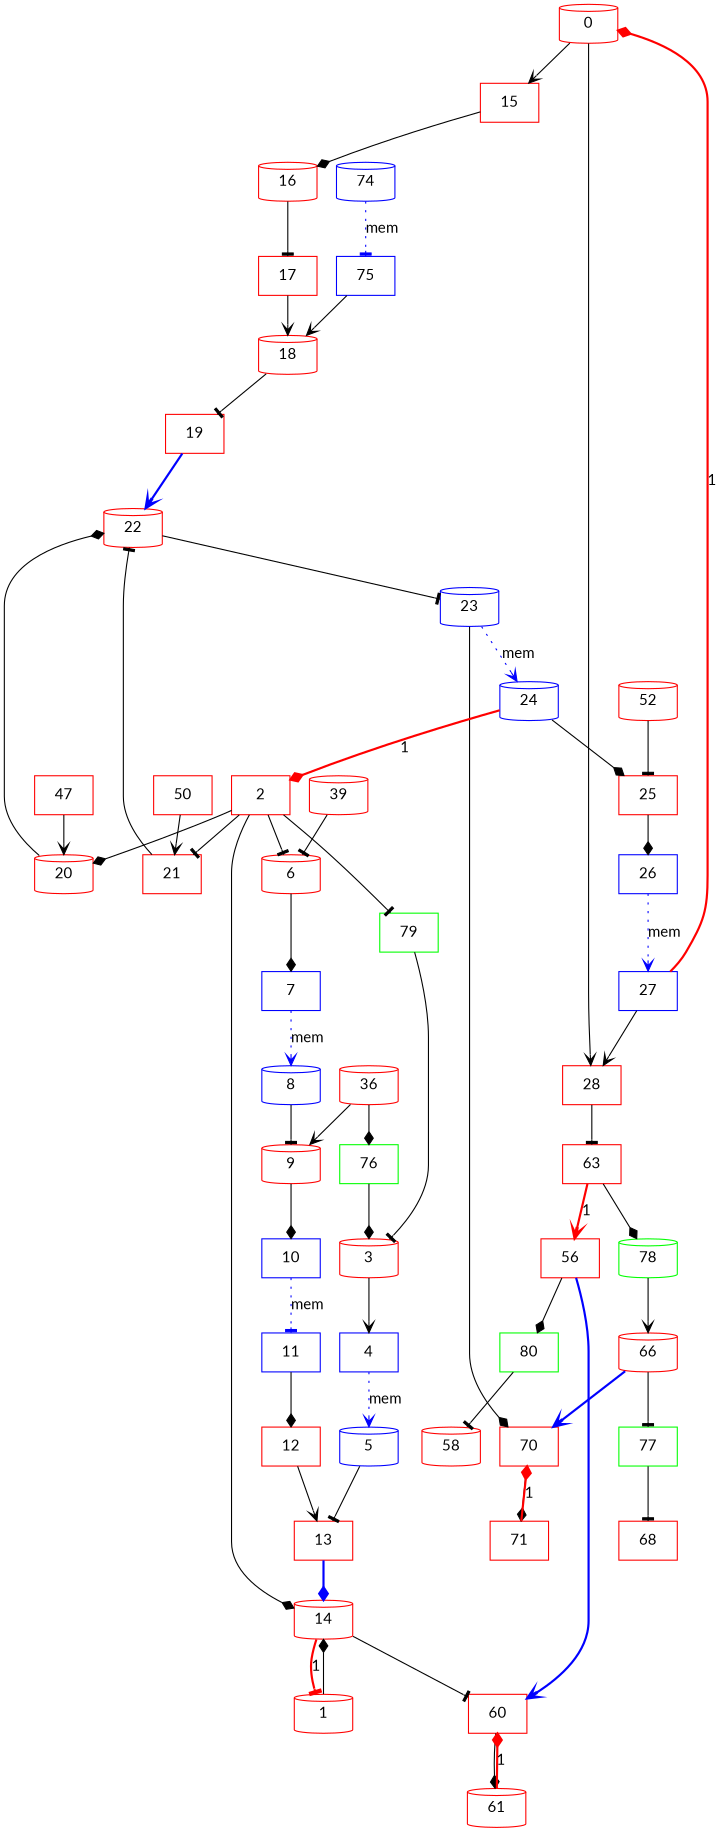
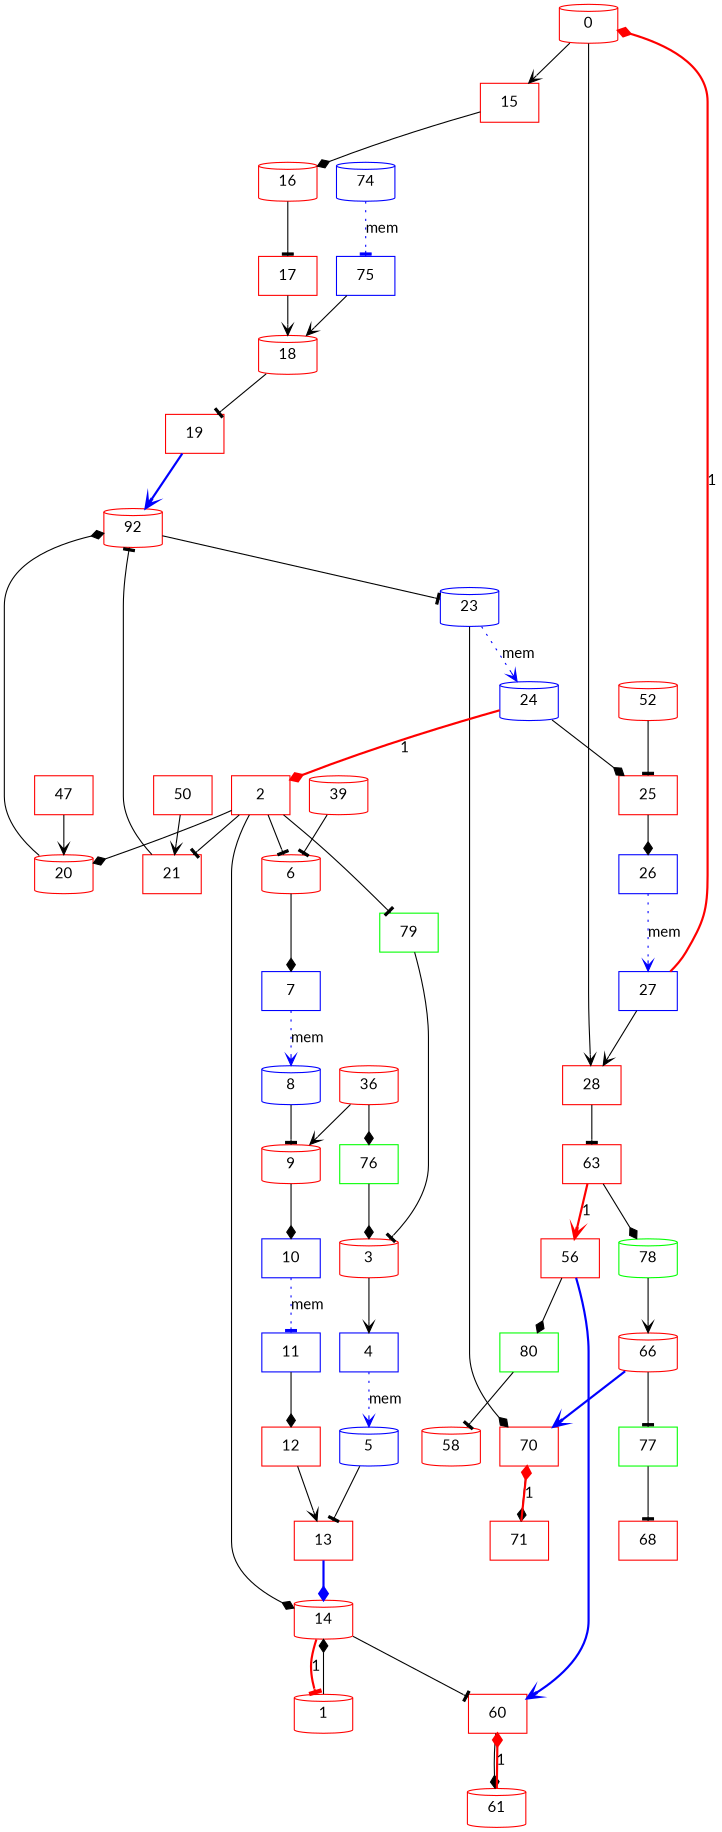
(133, 528) -> (133, 528)
